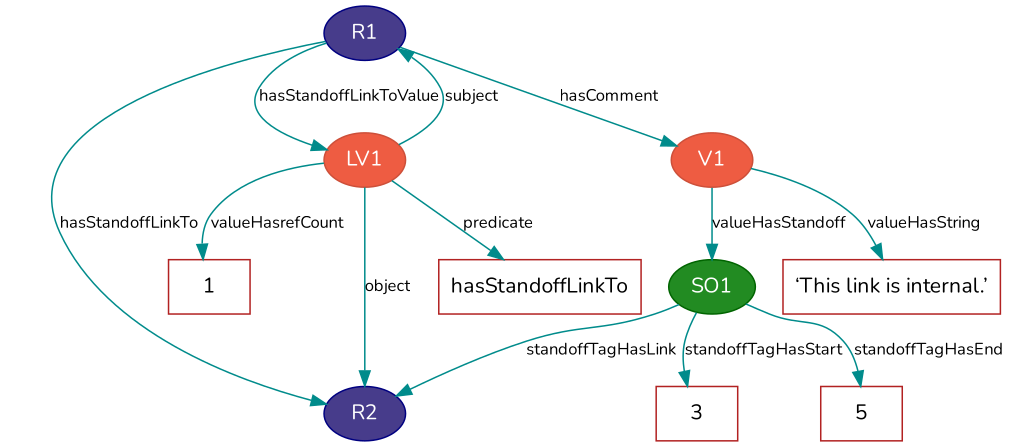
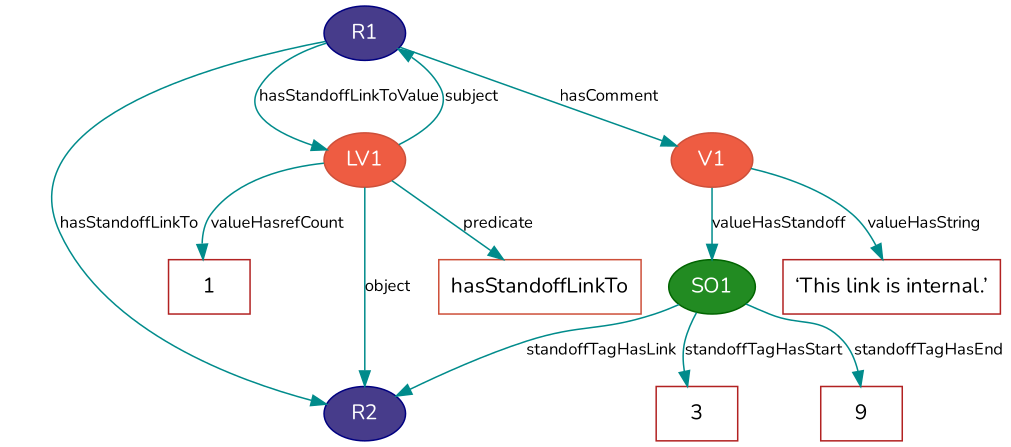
(540, 287) -> (540, 287)
(861, 414) -> (861, 414)
